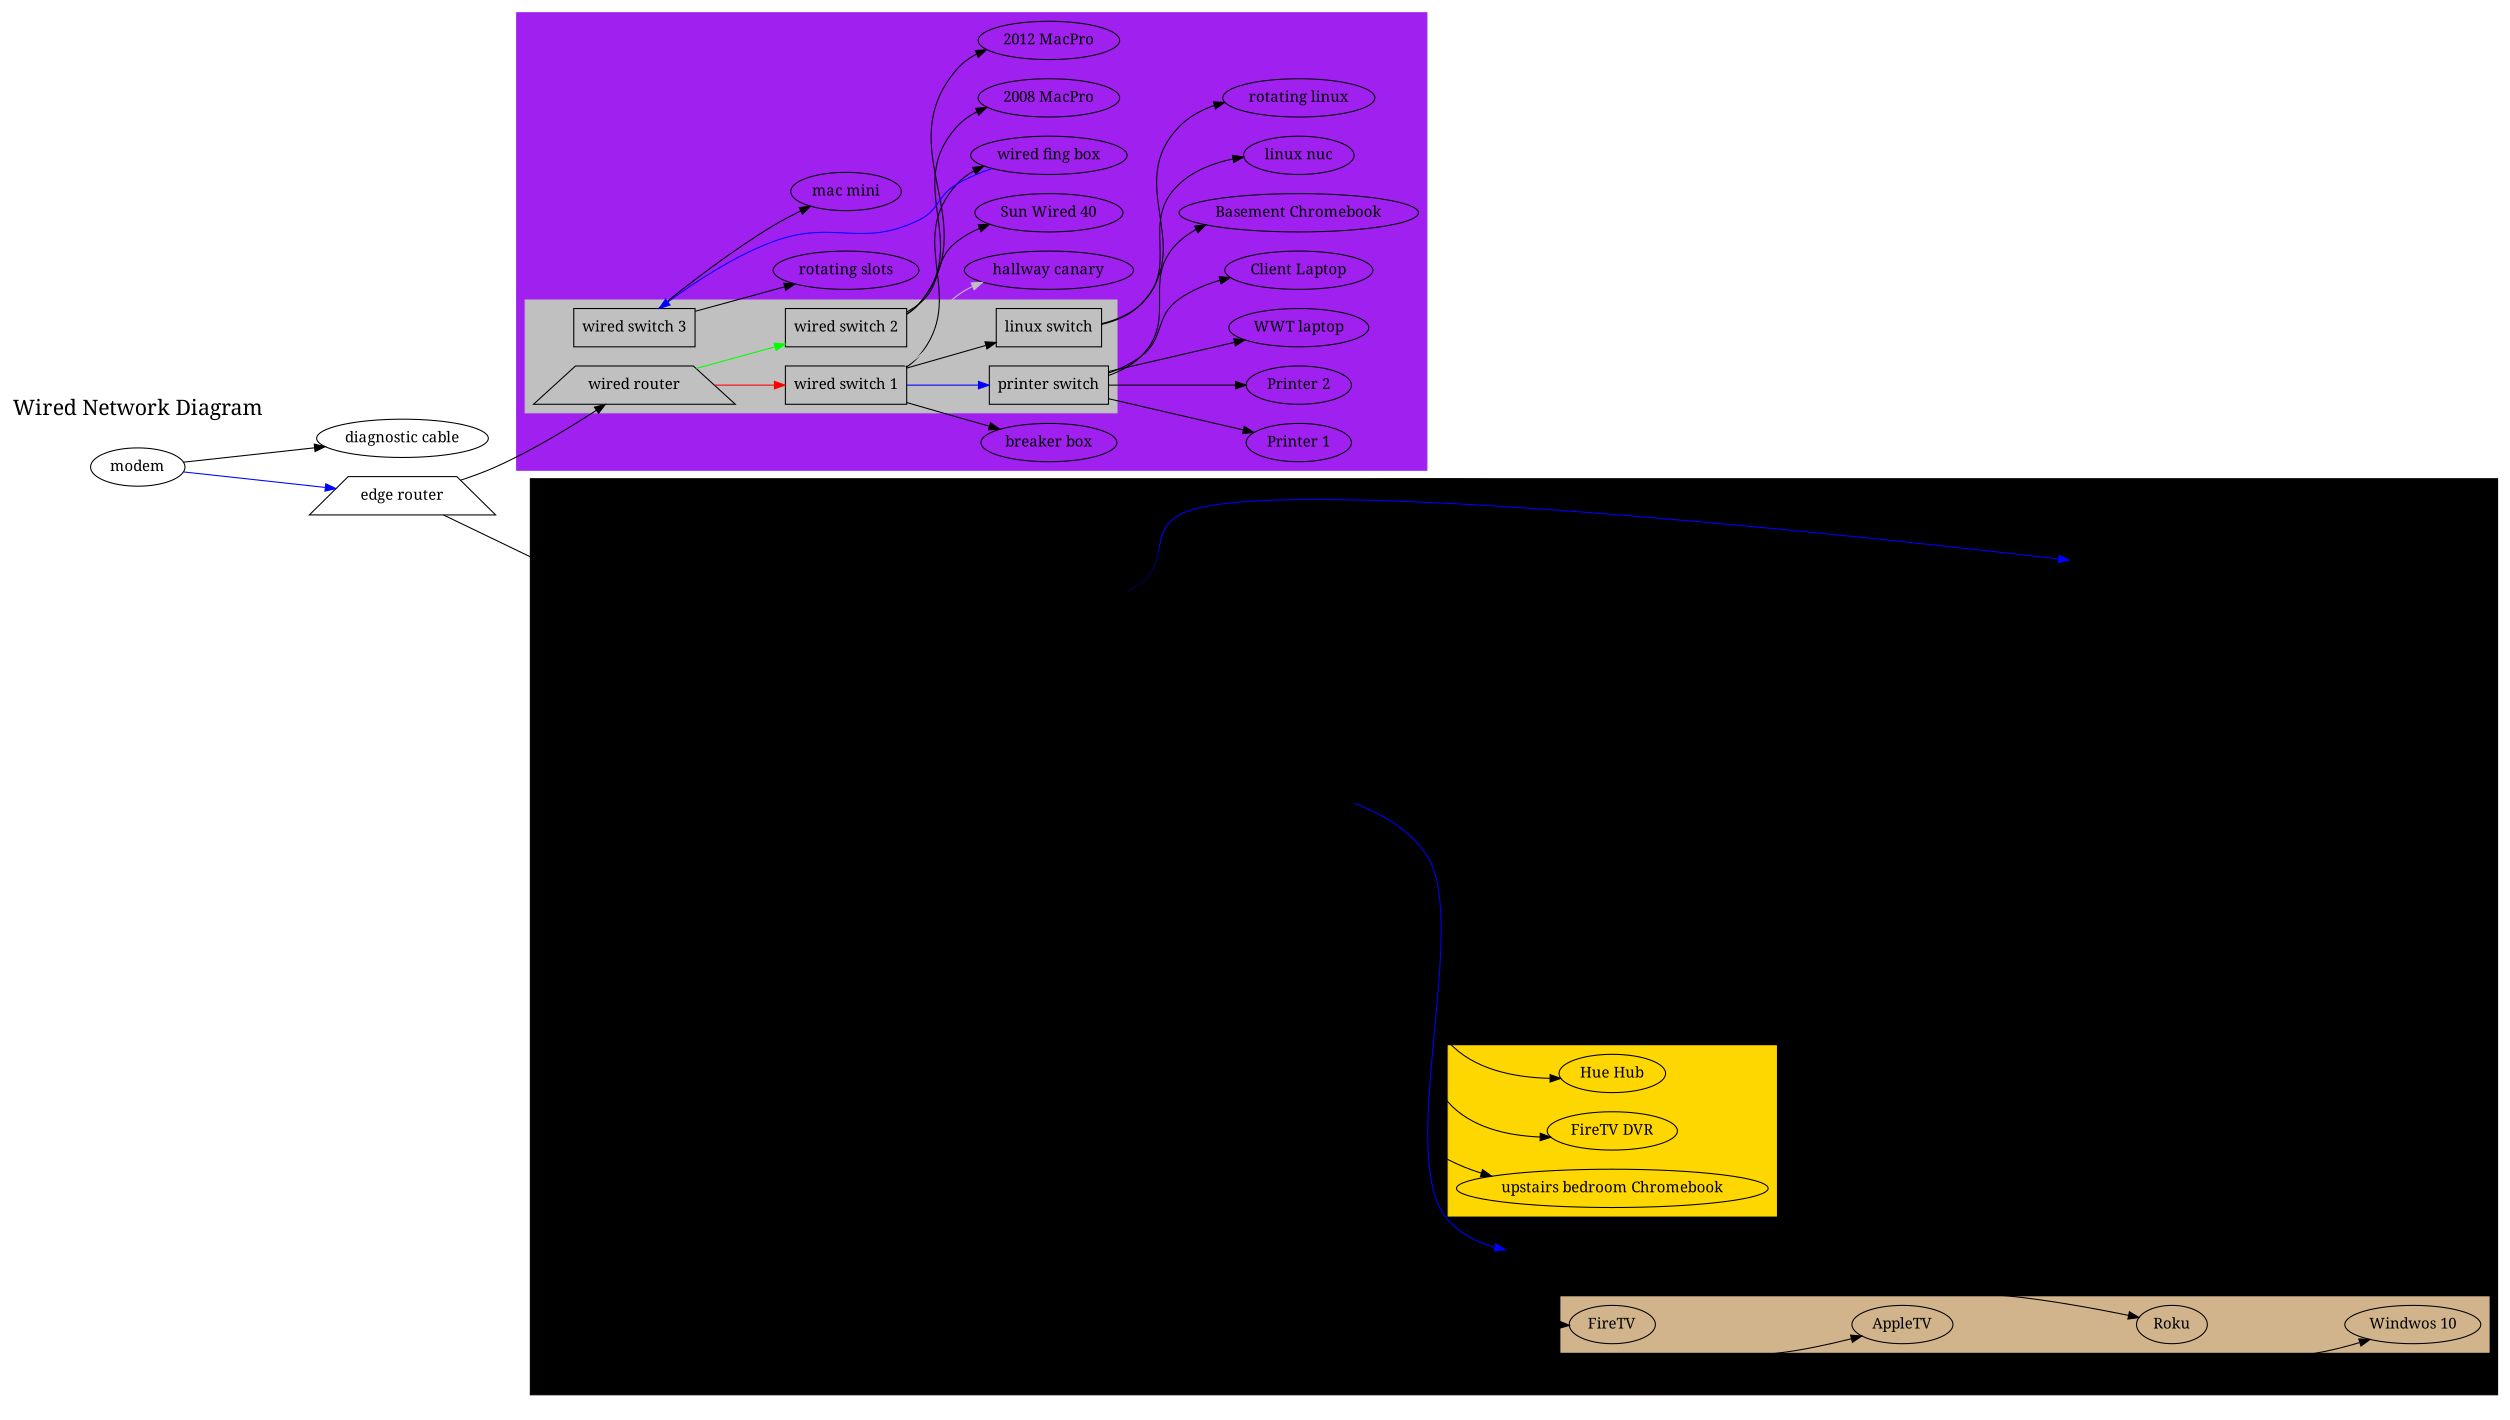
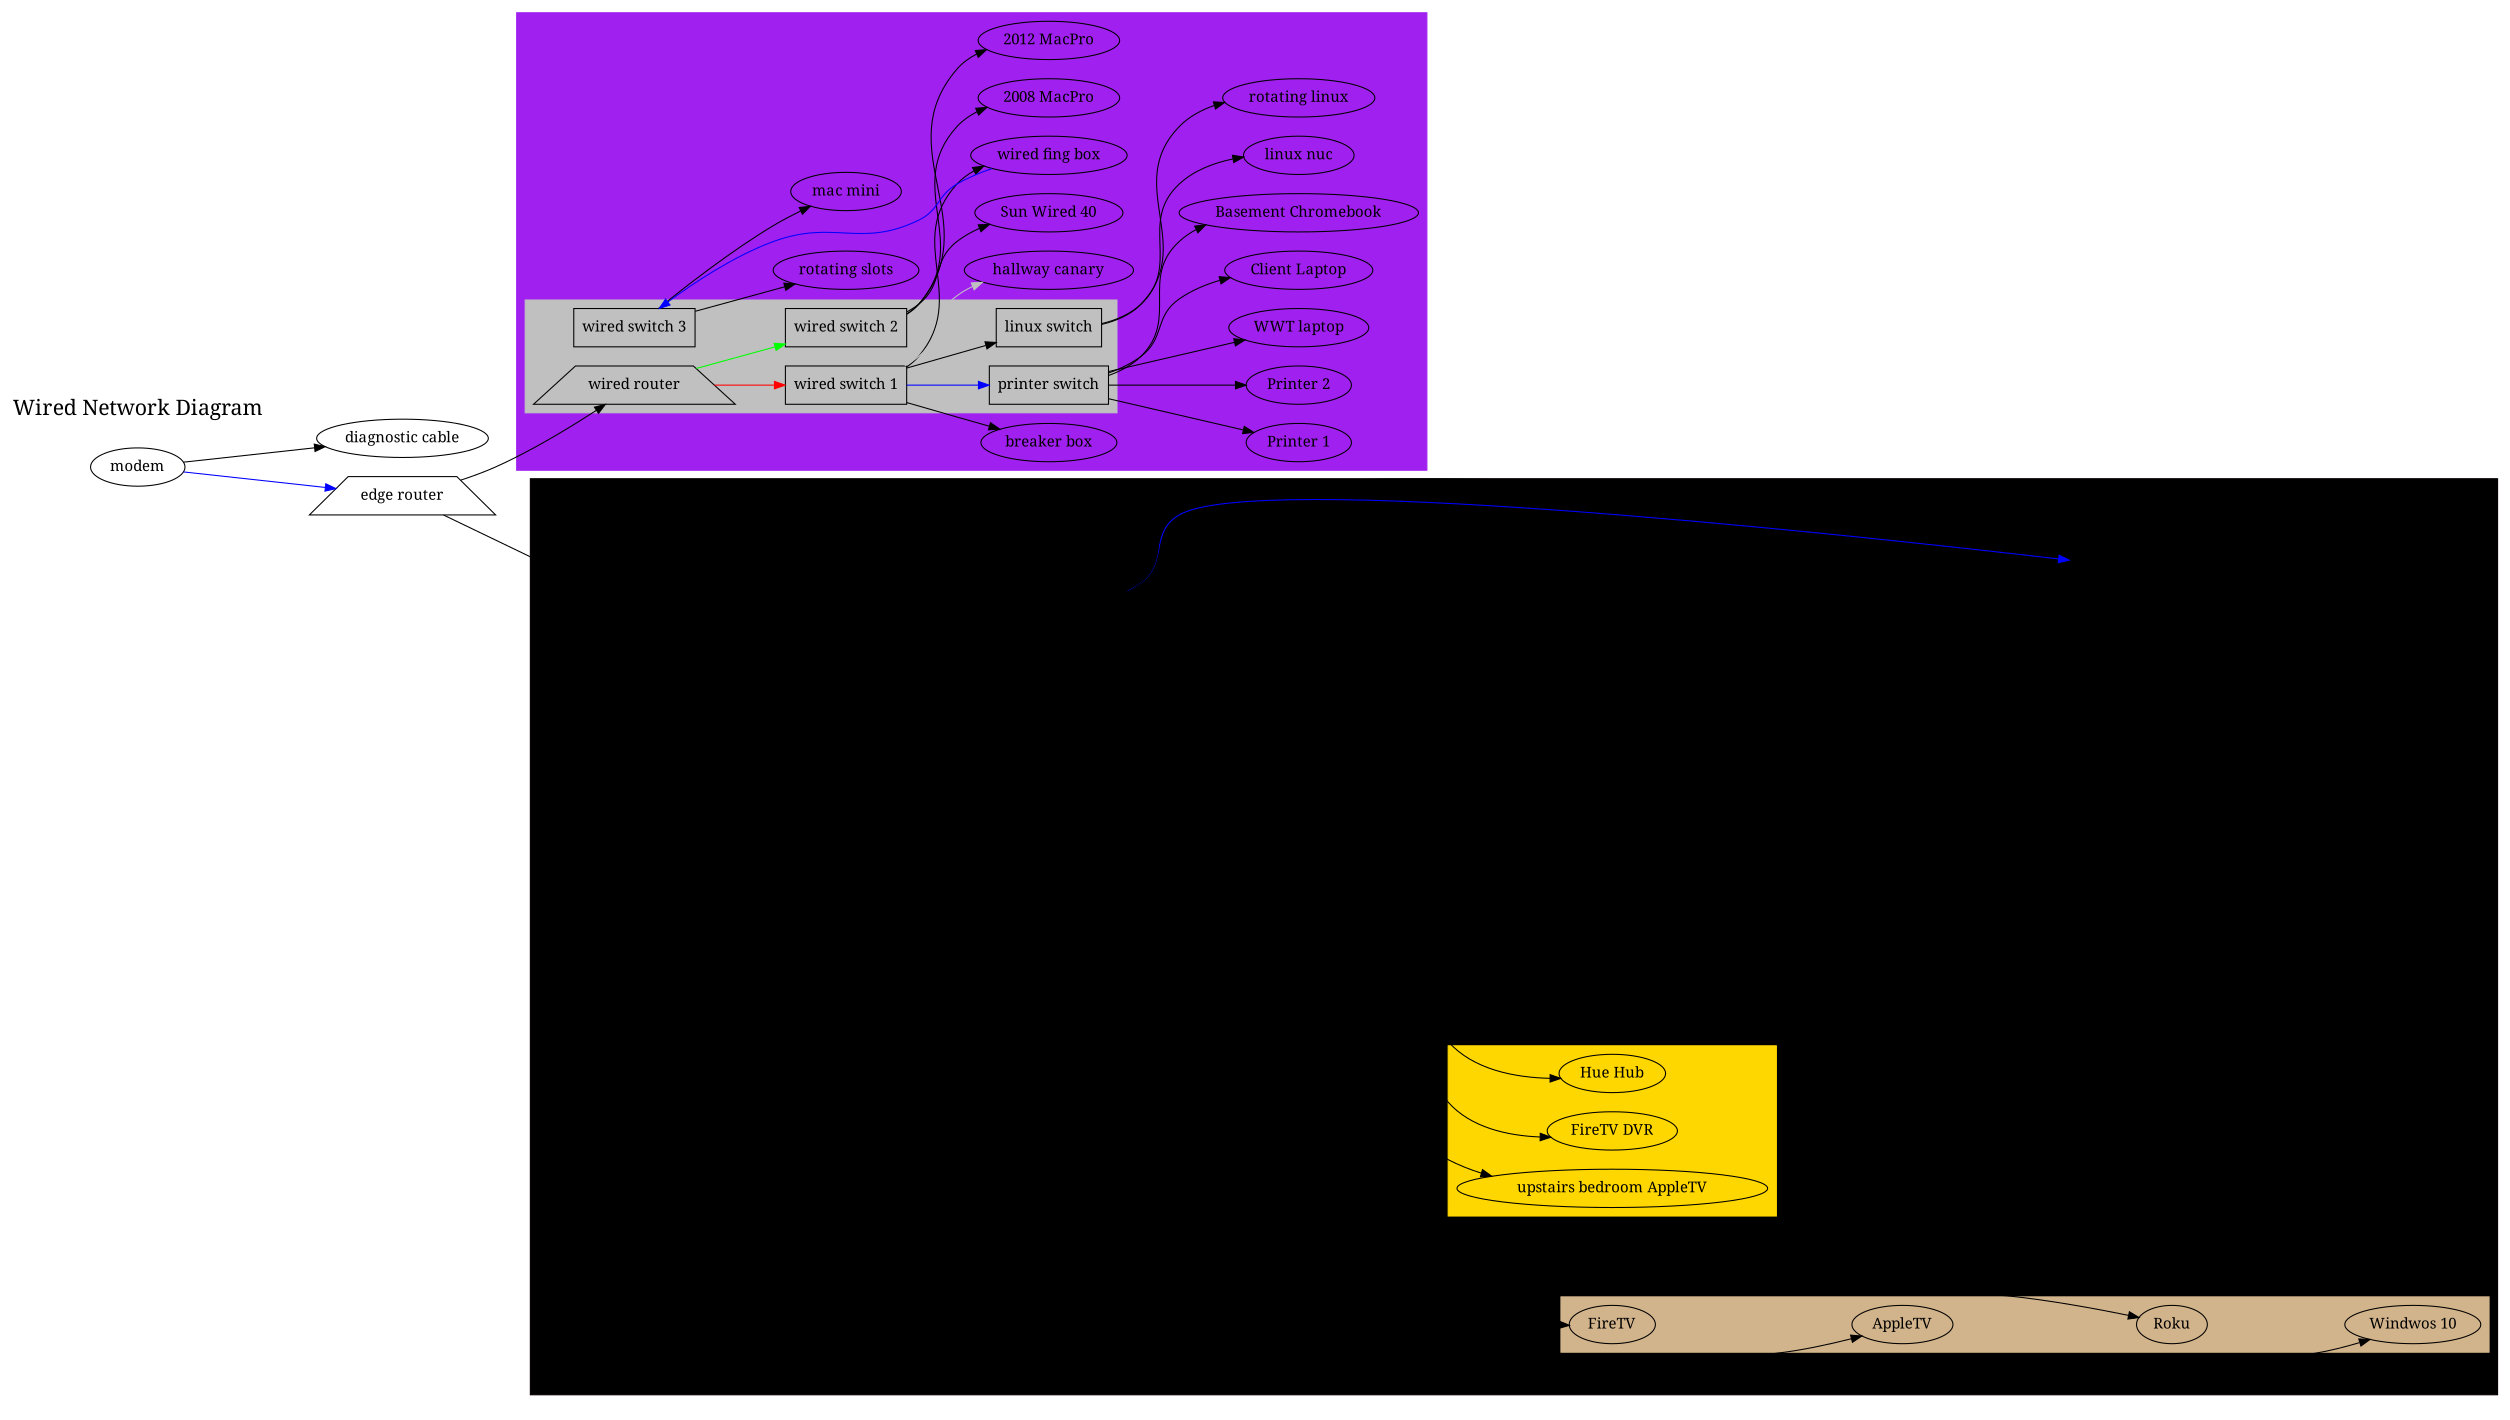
(1439, 982) -> (1439, 982)
(1612, 1188) -> (1612, 1188)
